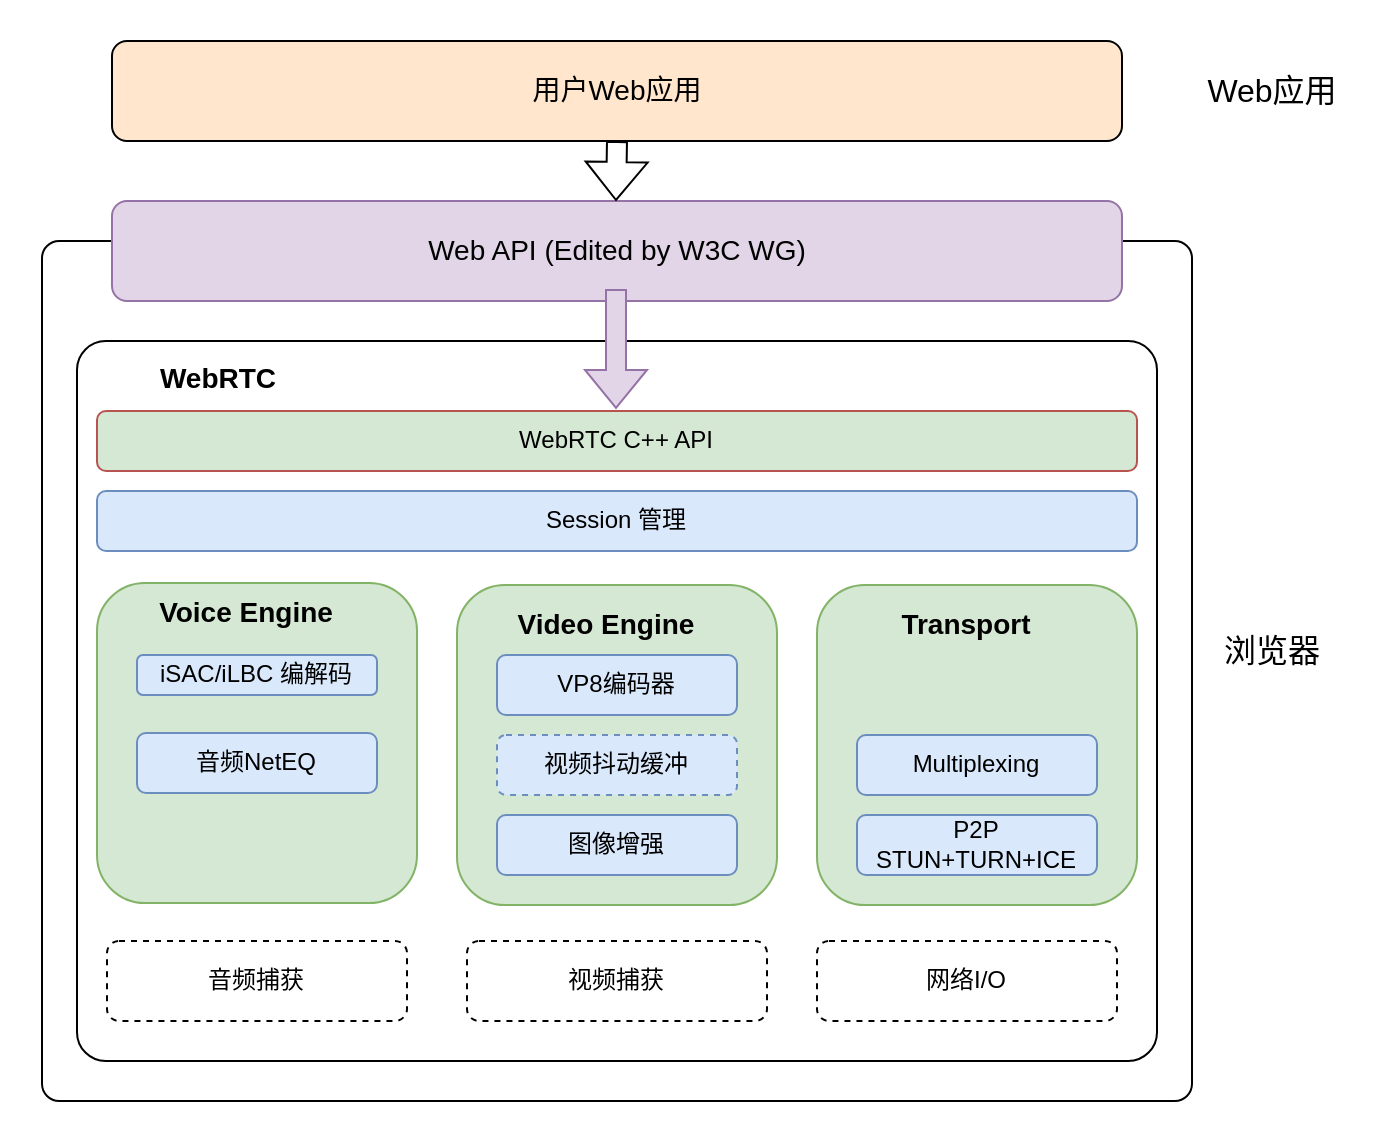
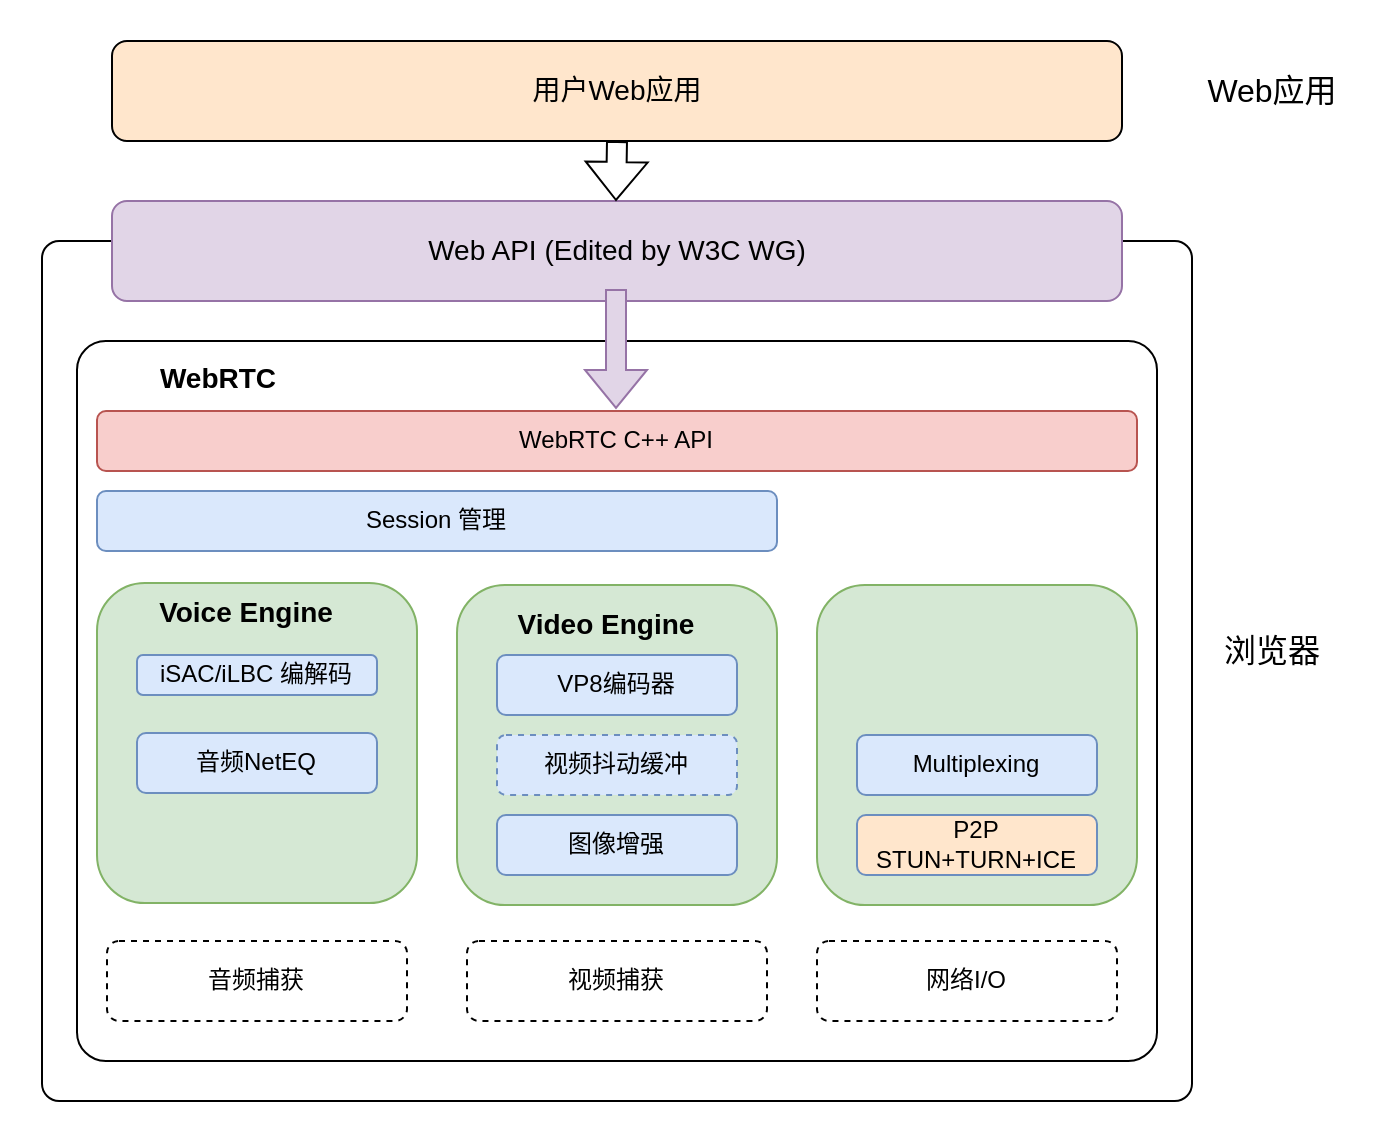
(617, 441) -> (617, 441)
(617, 521) -> (437, 521)
(967, 625) -> none
(977, 845) -> (977, 845)
